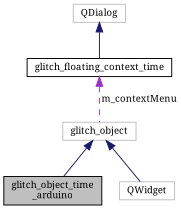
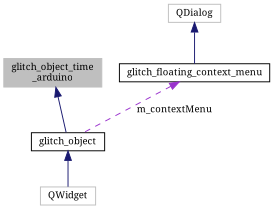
(99, 68) -> (195, 73)
(99, 131) -> (68, 142)
(75, 162) -> (62, 114)
(53, 191) -> (53, 73)
